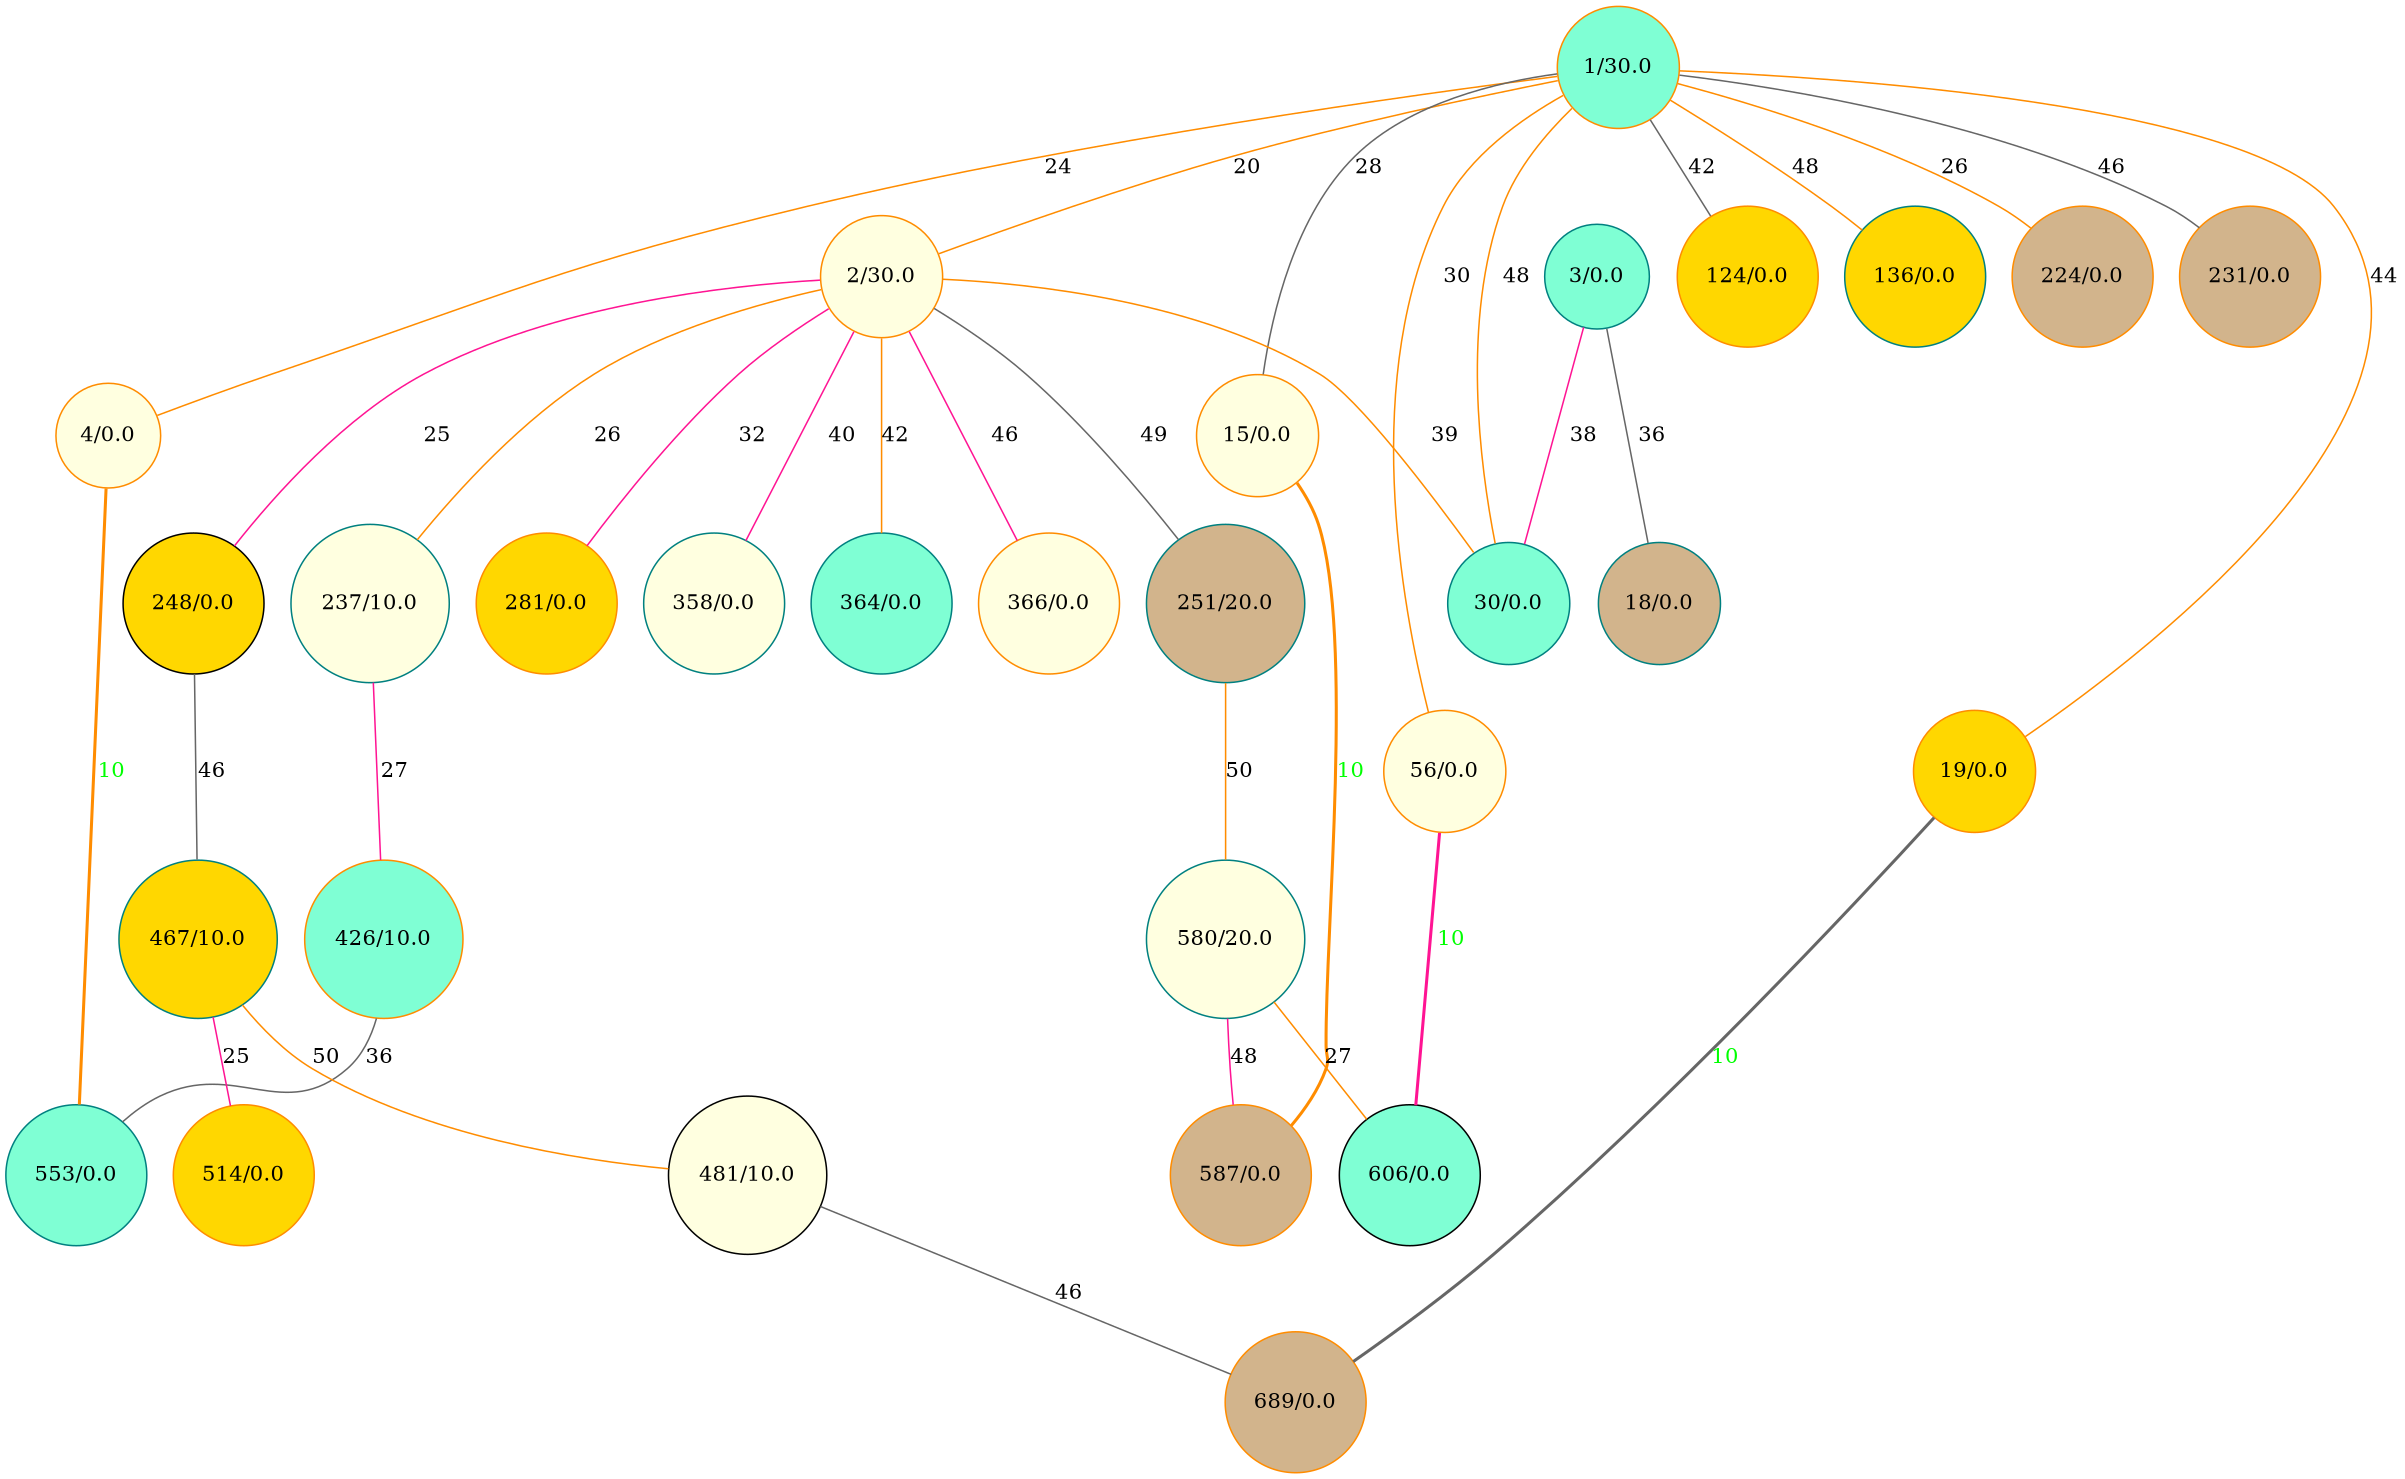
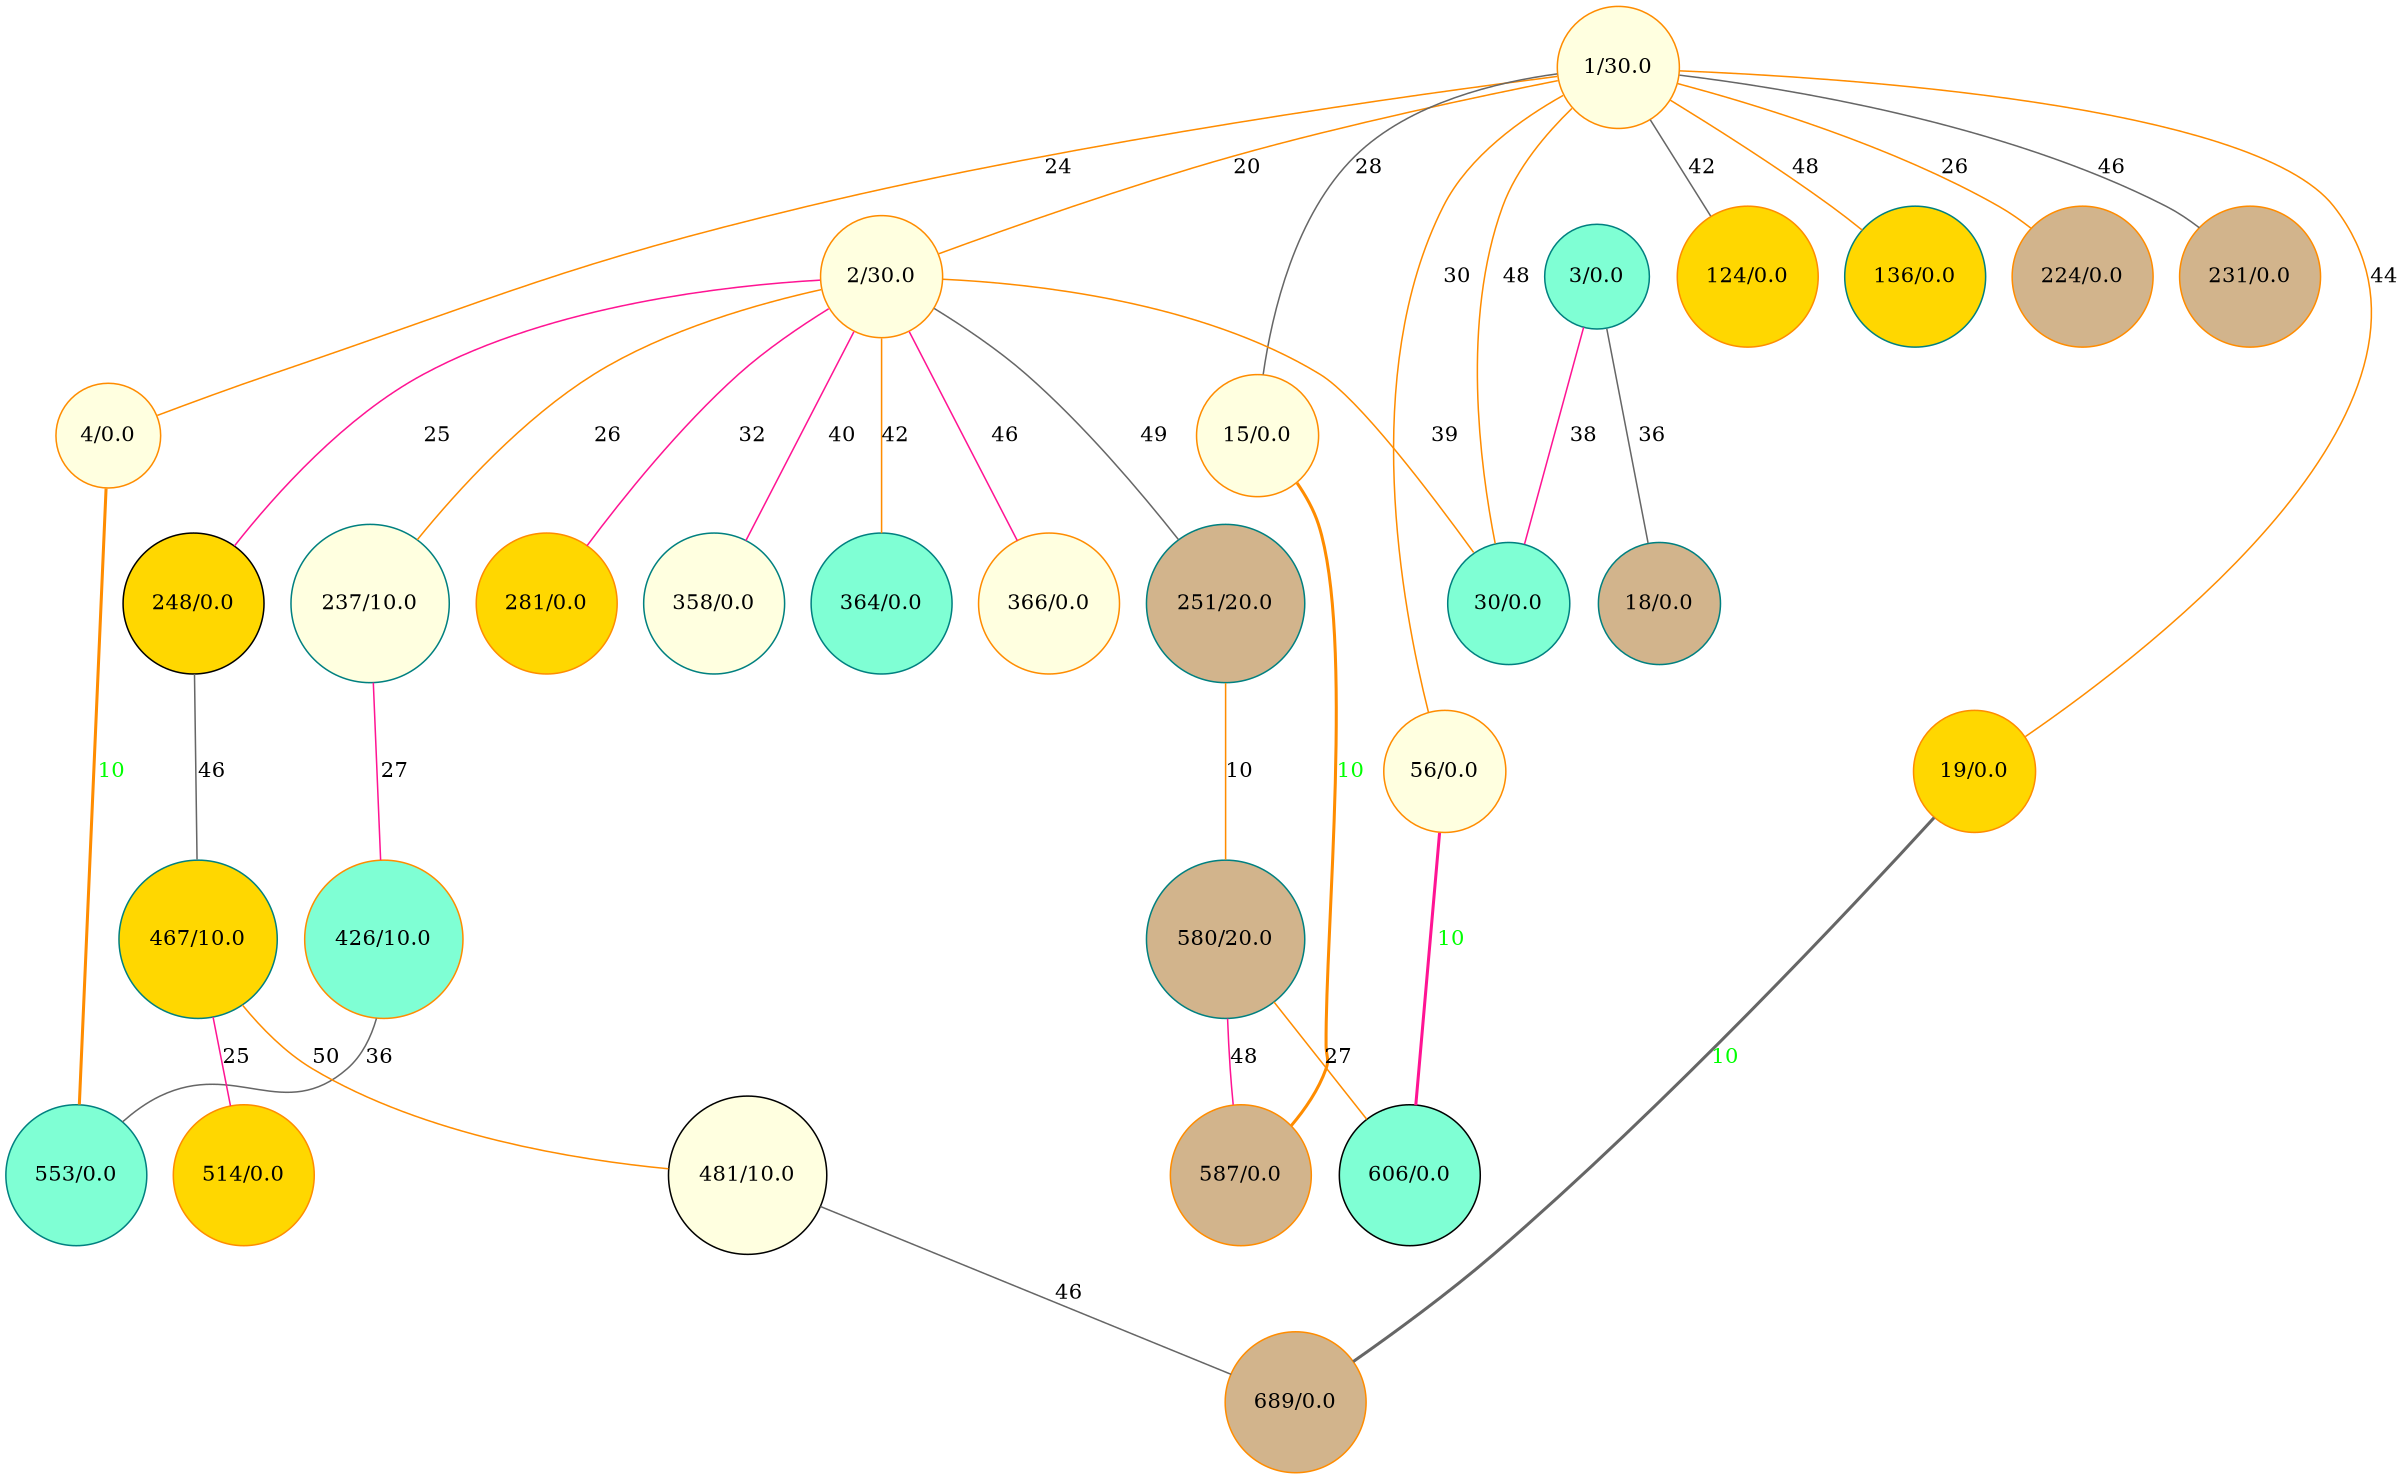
(1618, 67) -> (1618, 67)
(1240, 771) -> (1240, 771)
(1226, 939) -> (1226, 939)
